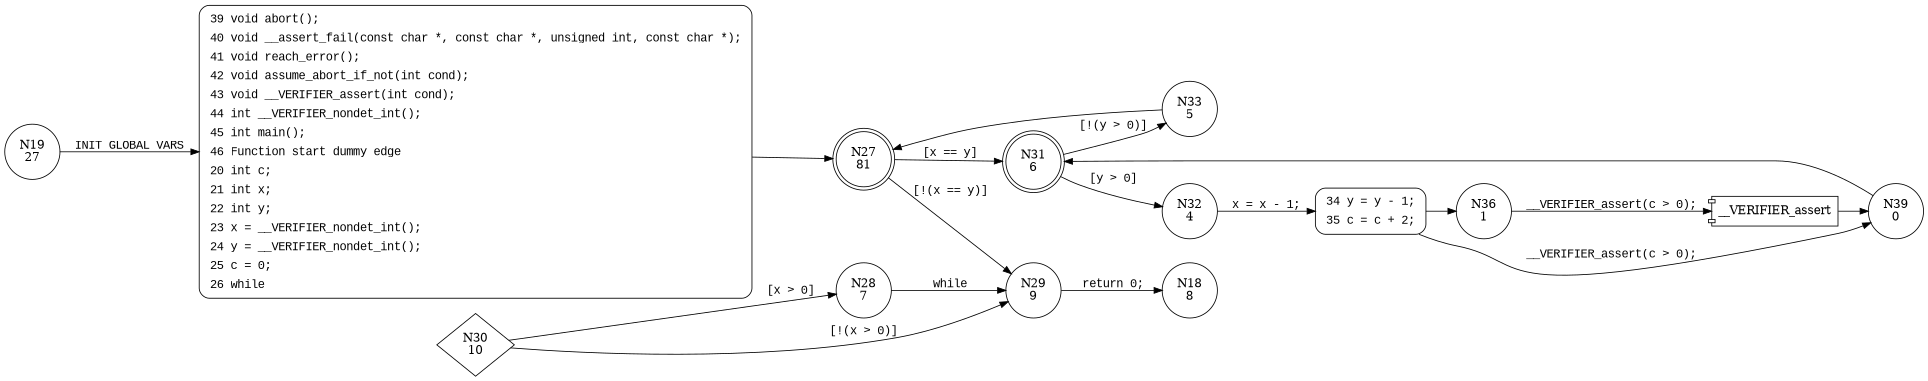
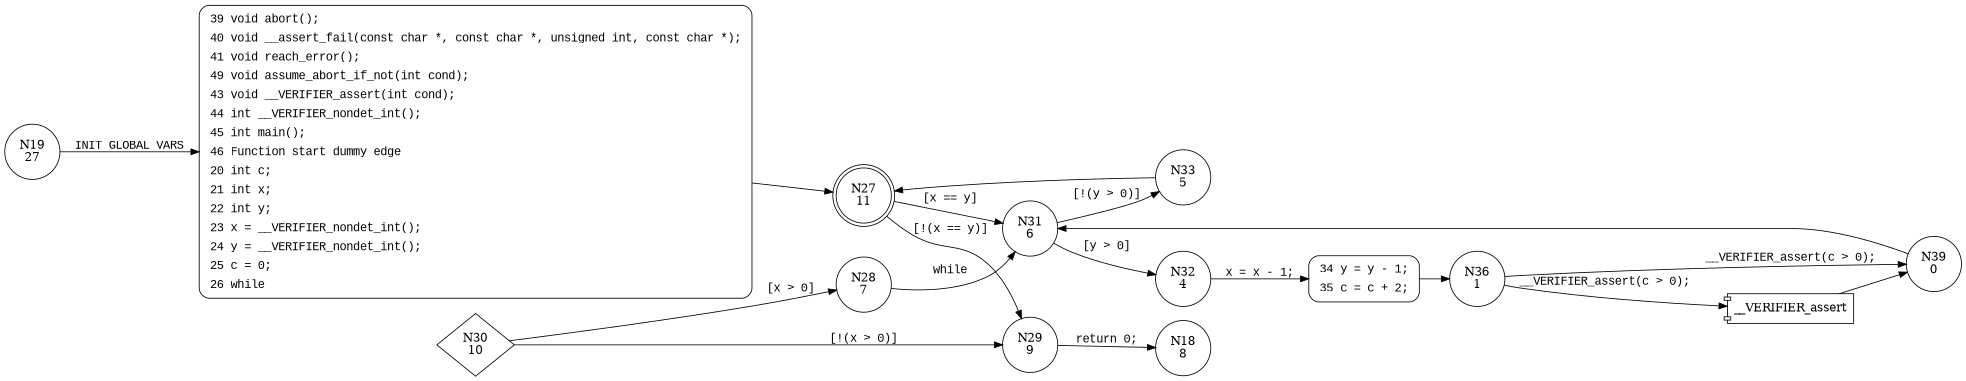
(217, 76) -> (217, 76)
(864, 159) -> (864, 196)
(1033, 162) -> (1030, 229)
(1640, 269) -> (1701, 268)
(944, 290) -> (955, 287)
